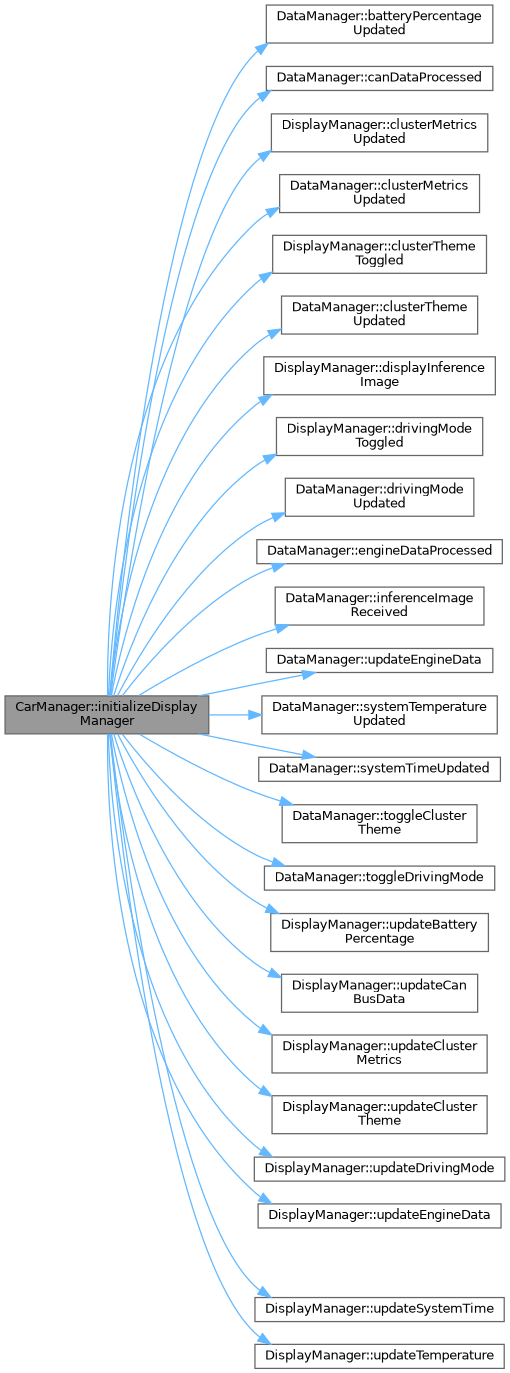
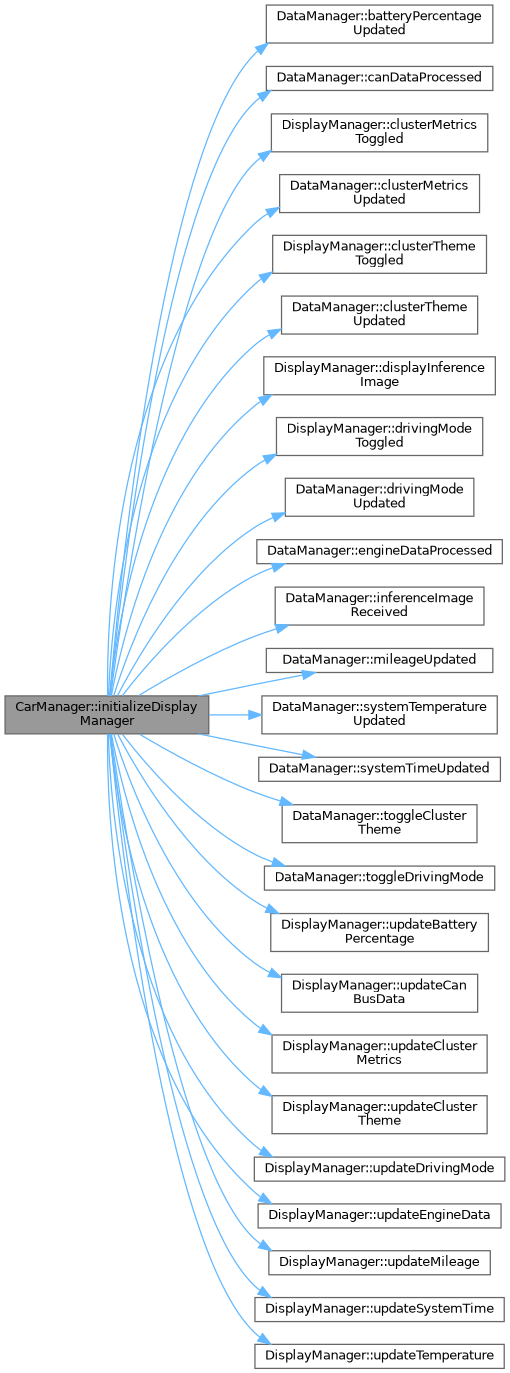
(380, 133) -> (380, 133)
(380, 660) -> (380, 660)
none -> (380, 1263)
